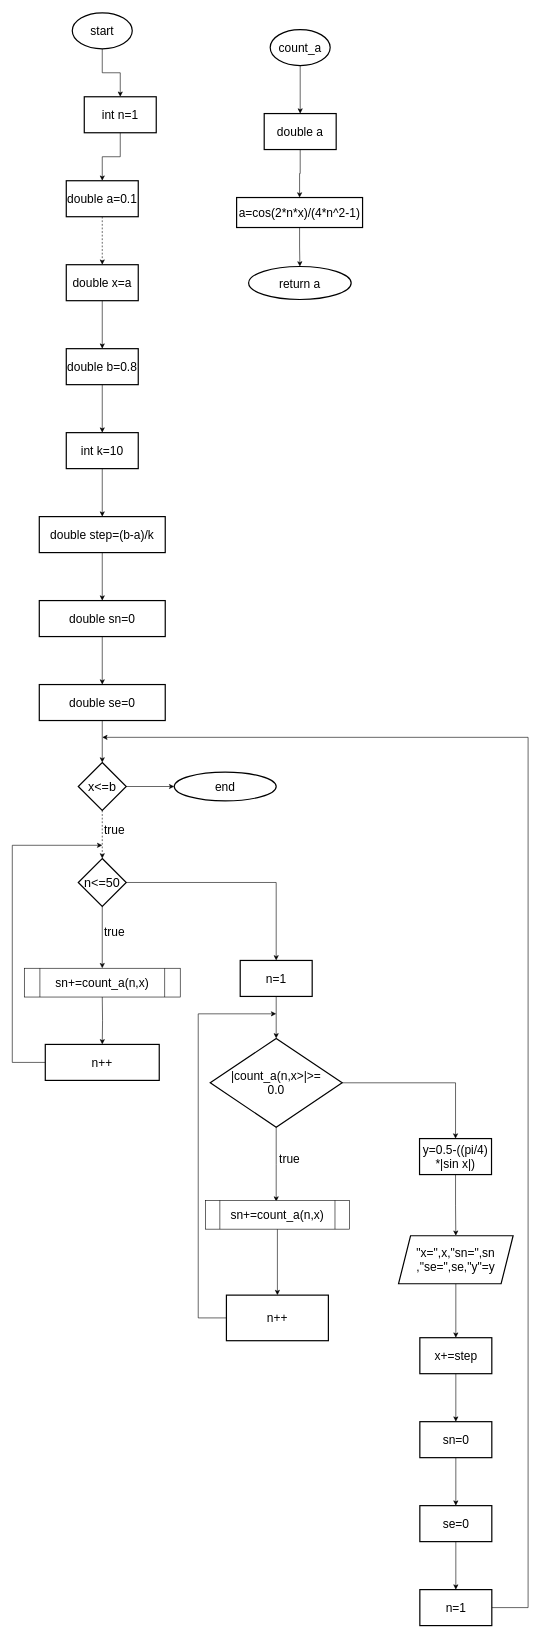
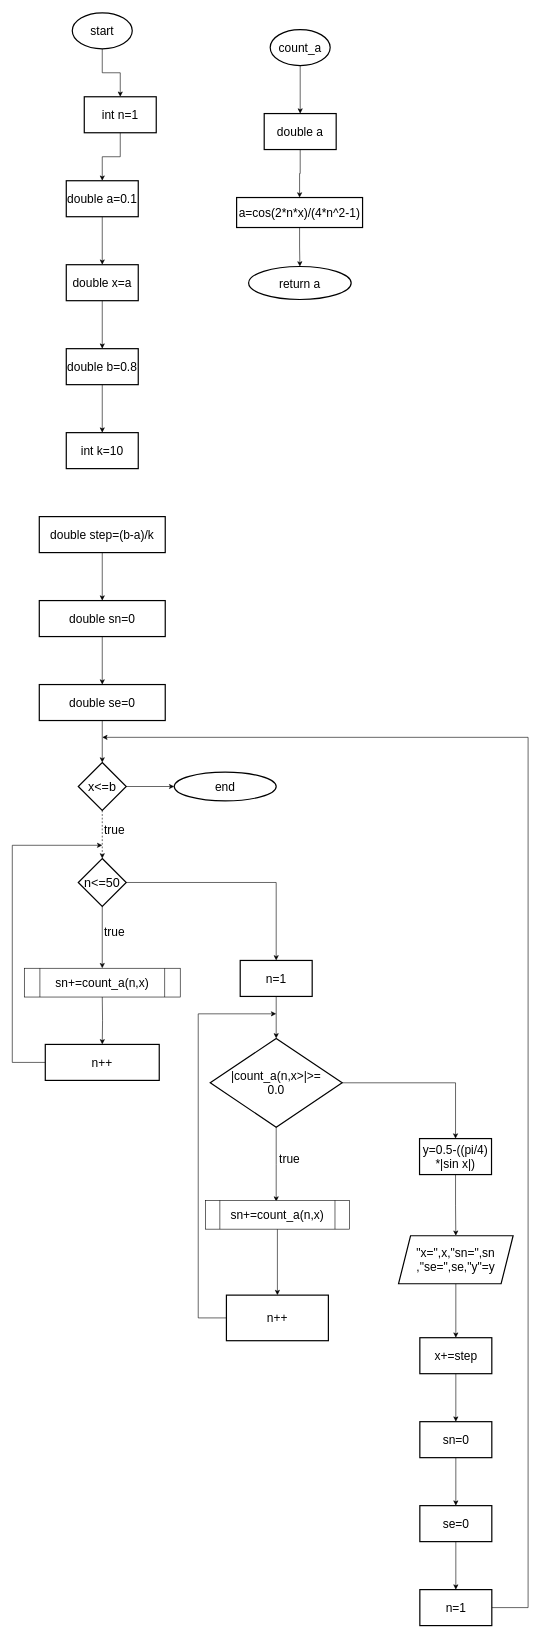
(102, 238) -> (102, 238)
(102, 511) -> none
